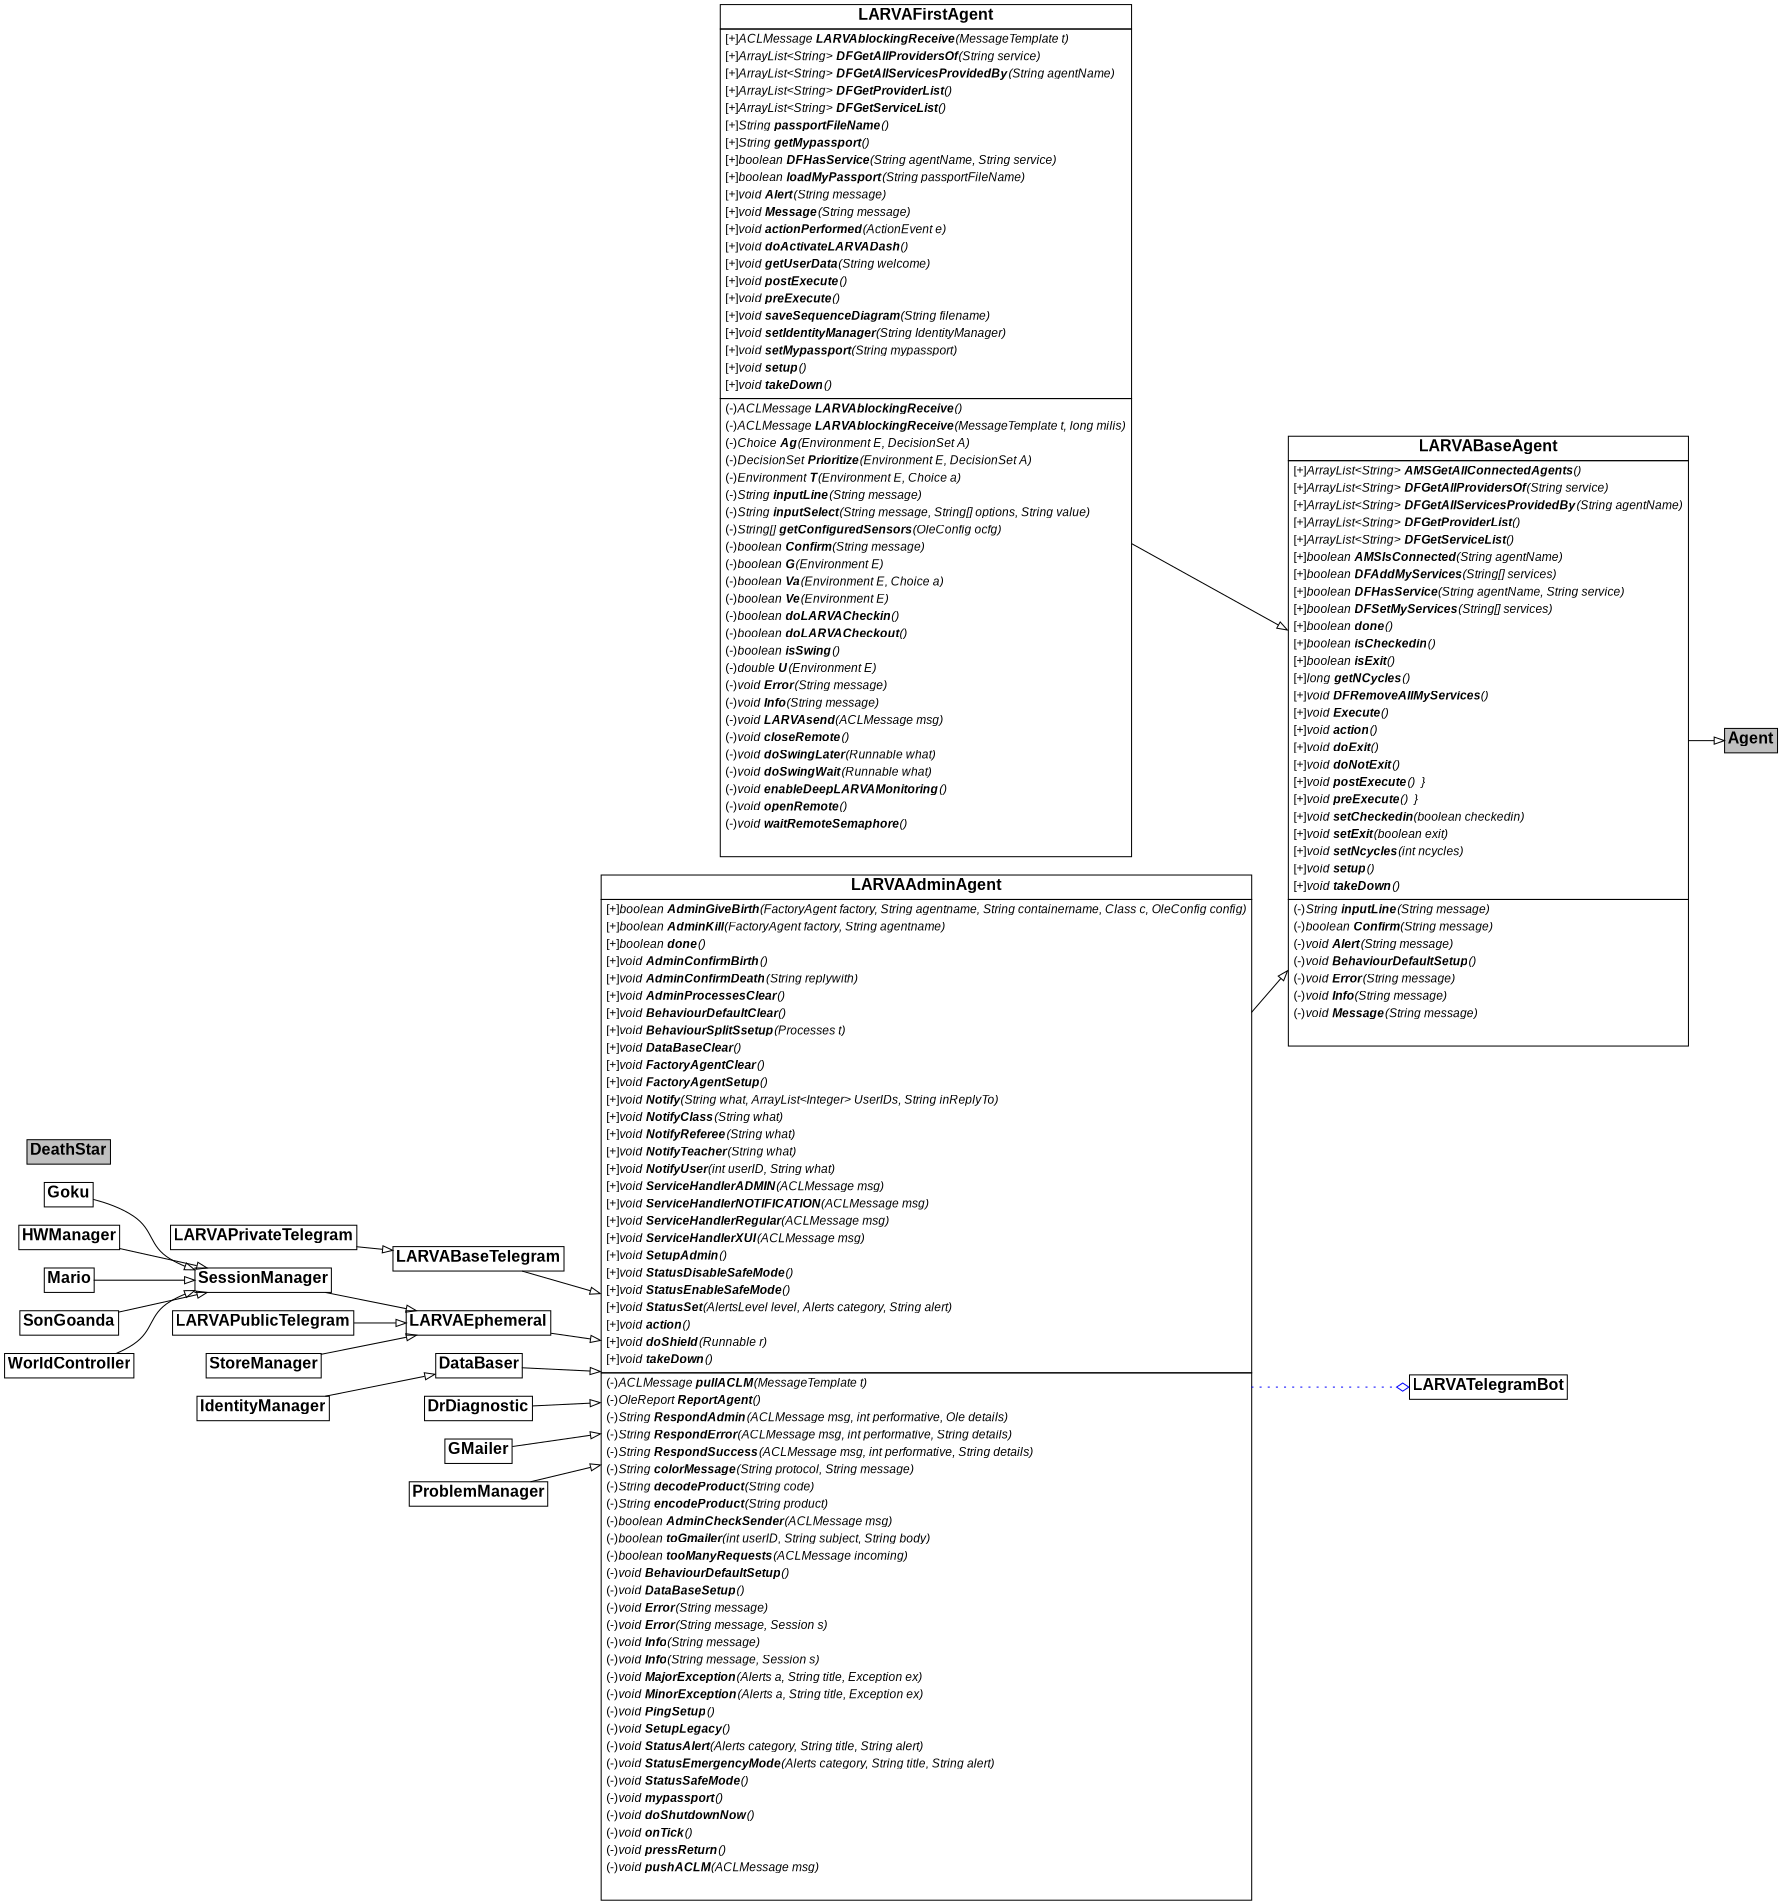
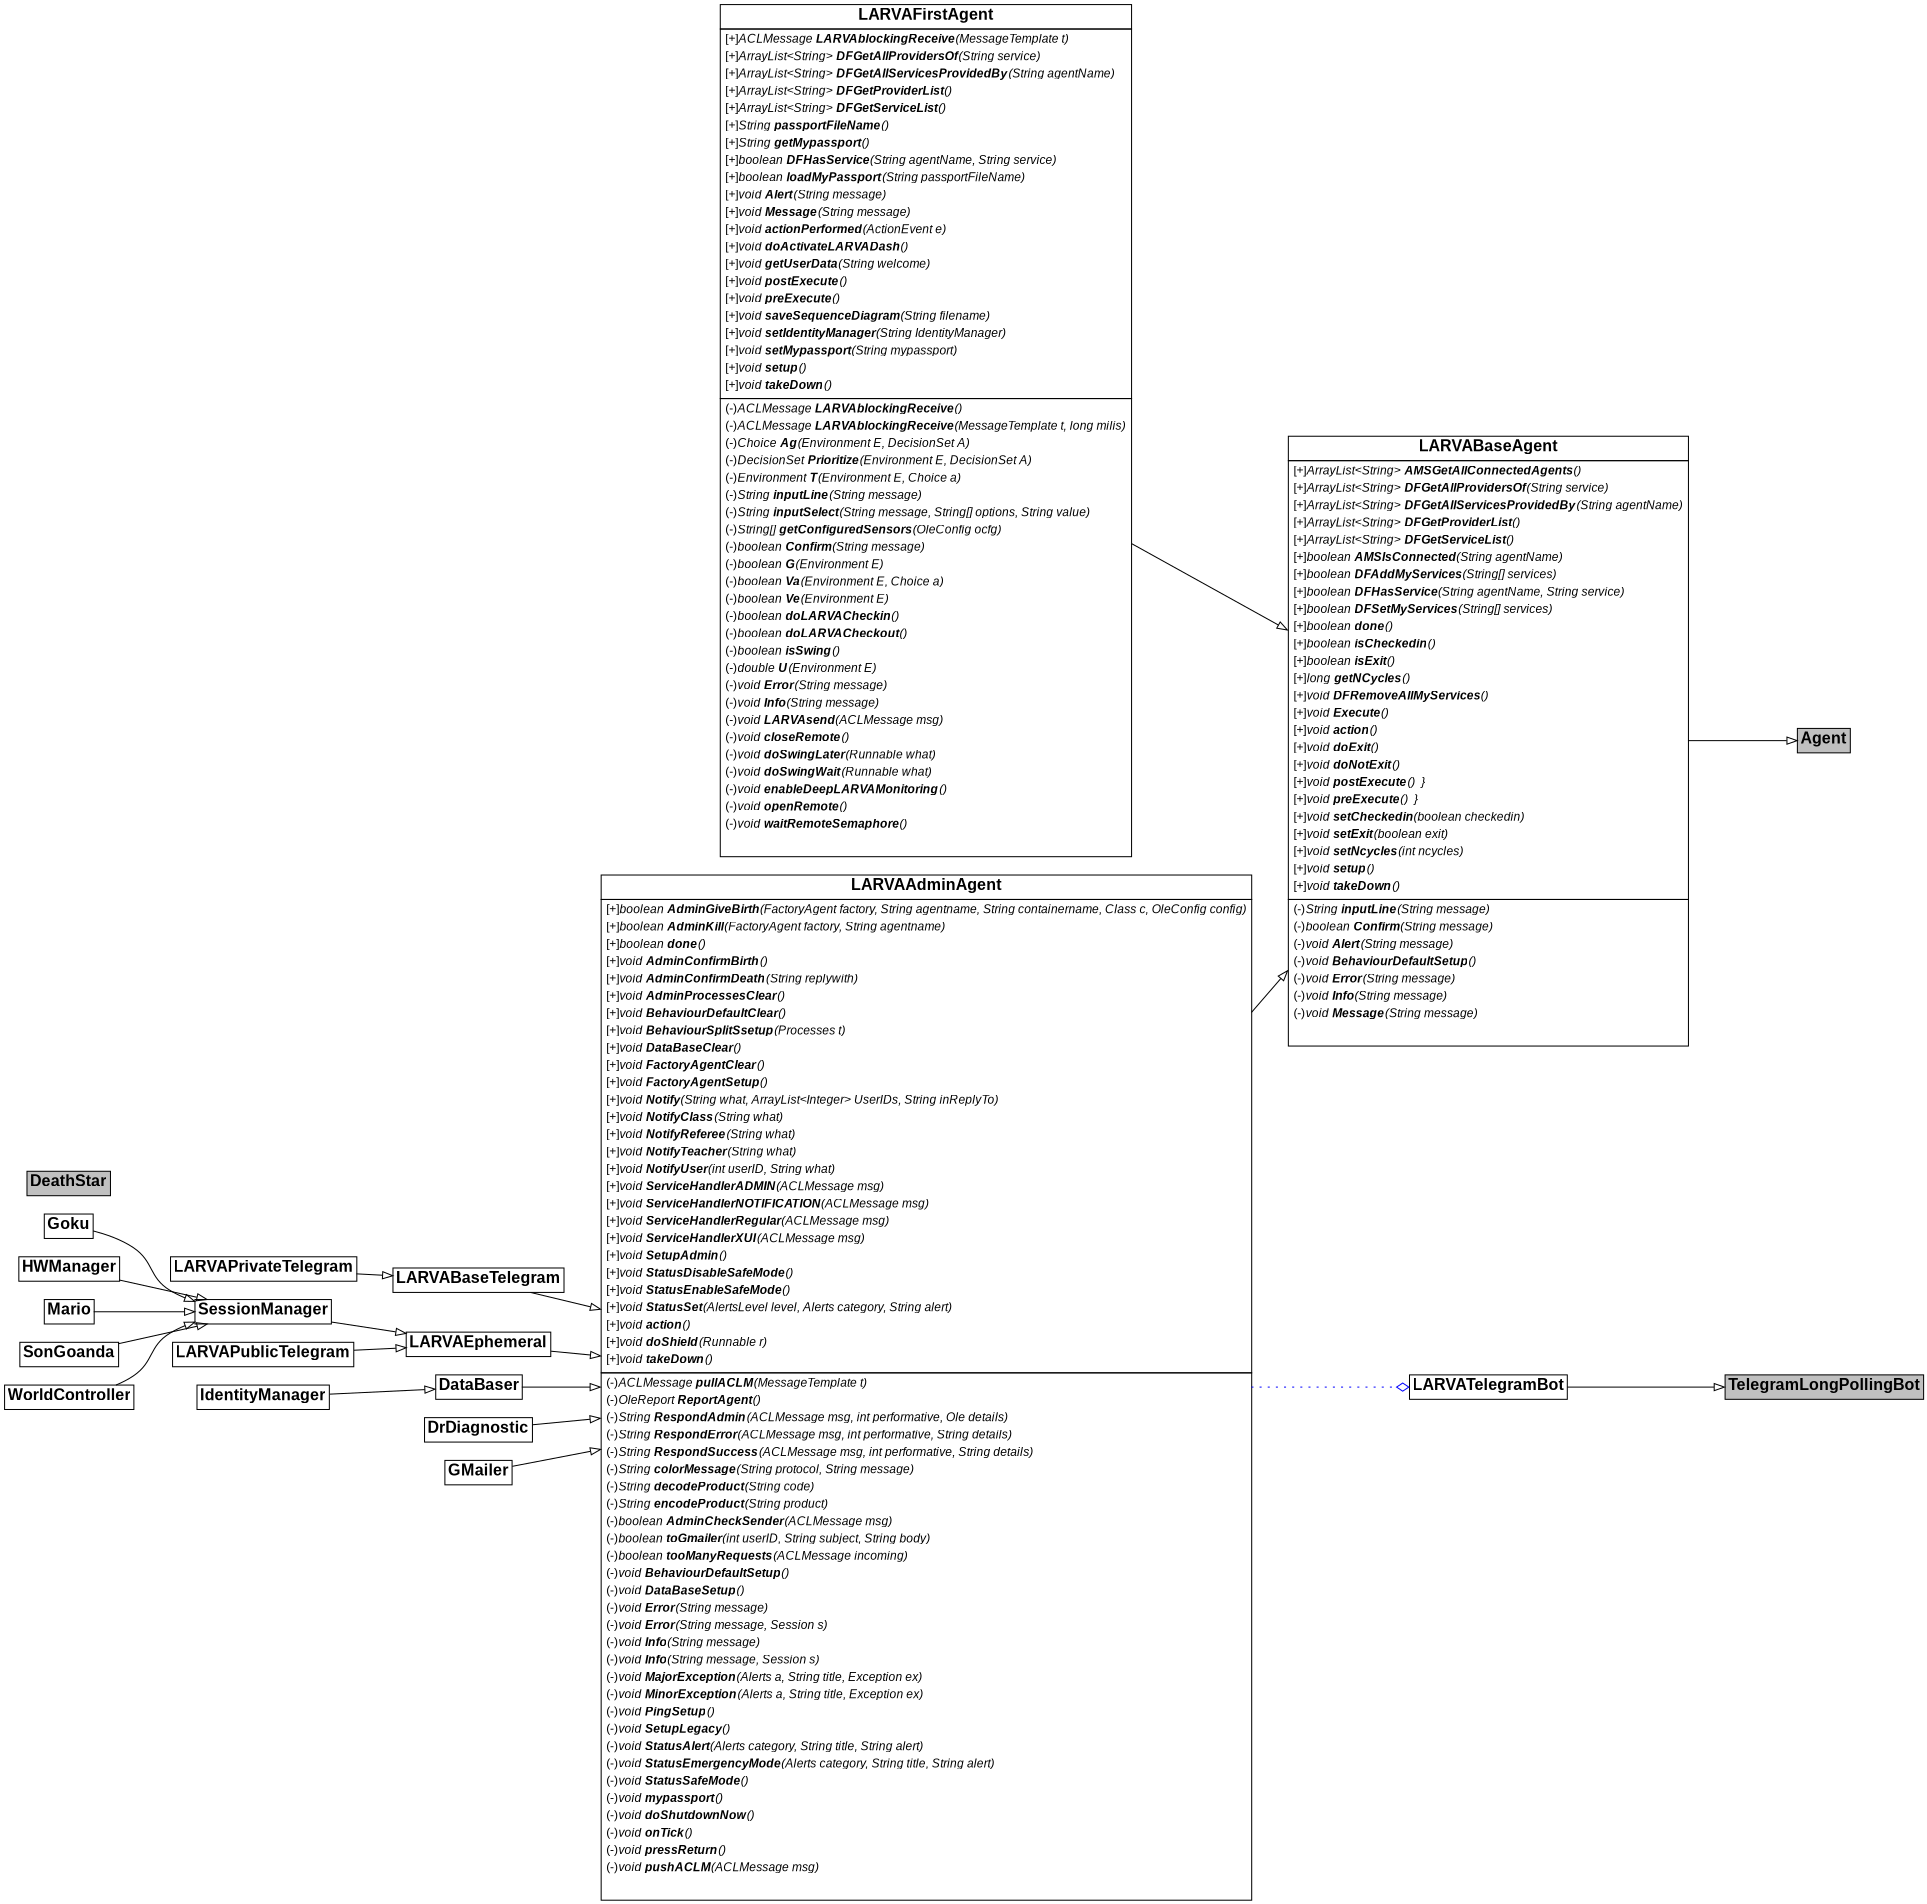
(263, 1366) -> none
none -> (1824, 1387)
(478, 1494) -> none
